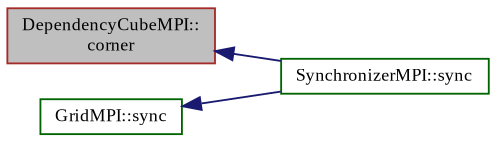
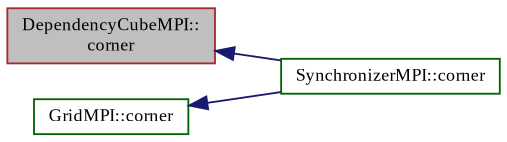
(385, 76) -> (390, 76)
(111, 117) -> (111, 117)
